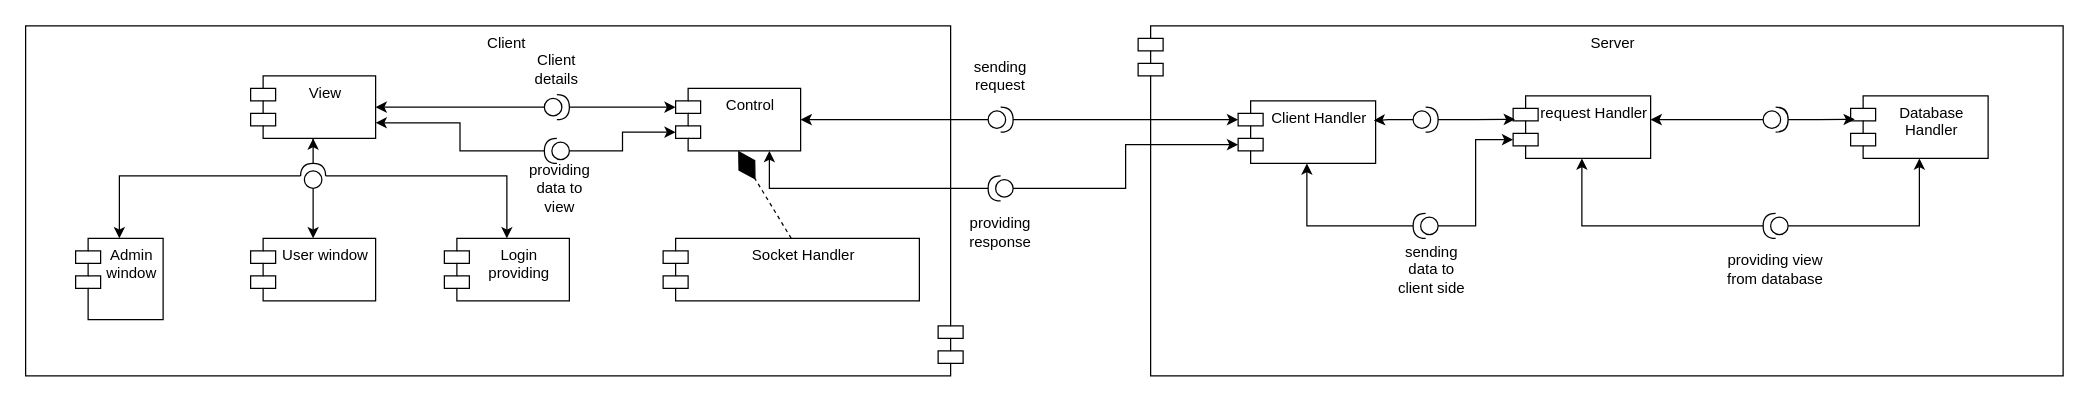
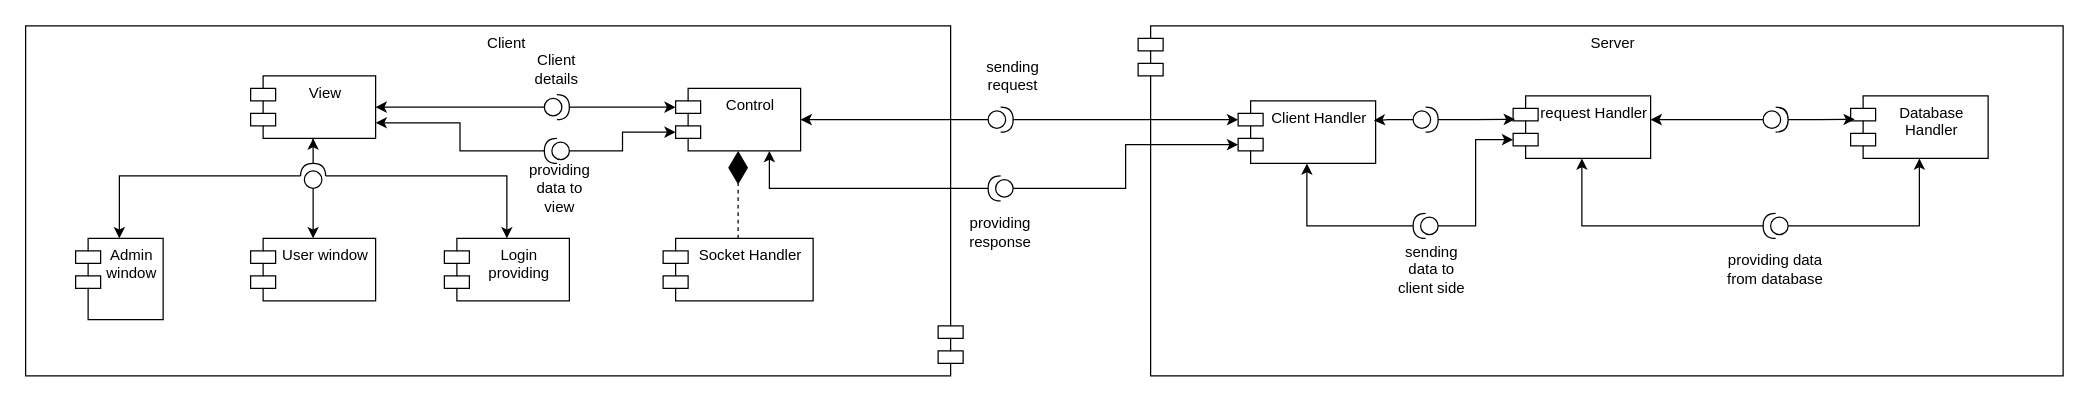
(1001, 76) -> (1013, 76)
(791, 269) -> (738, 269)
(1776, 269) -> (1776, 269)
